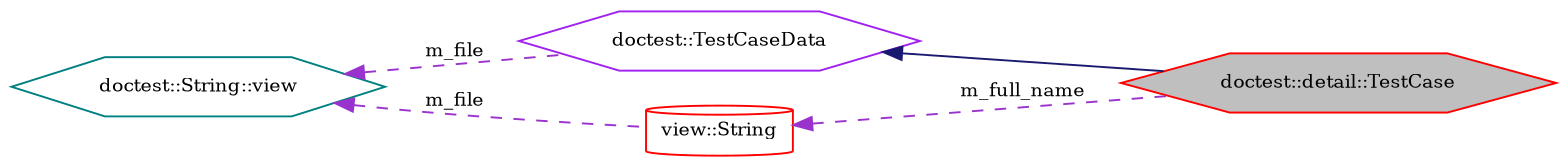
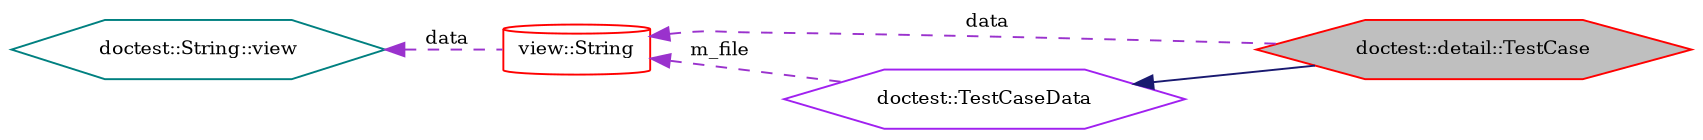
(465, 63) -> (756, 71)
(1020, 92) -> (985, 22)
(452, 101) -> (444, 39)
